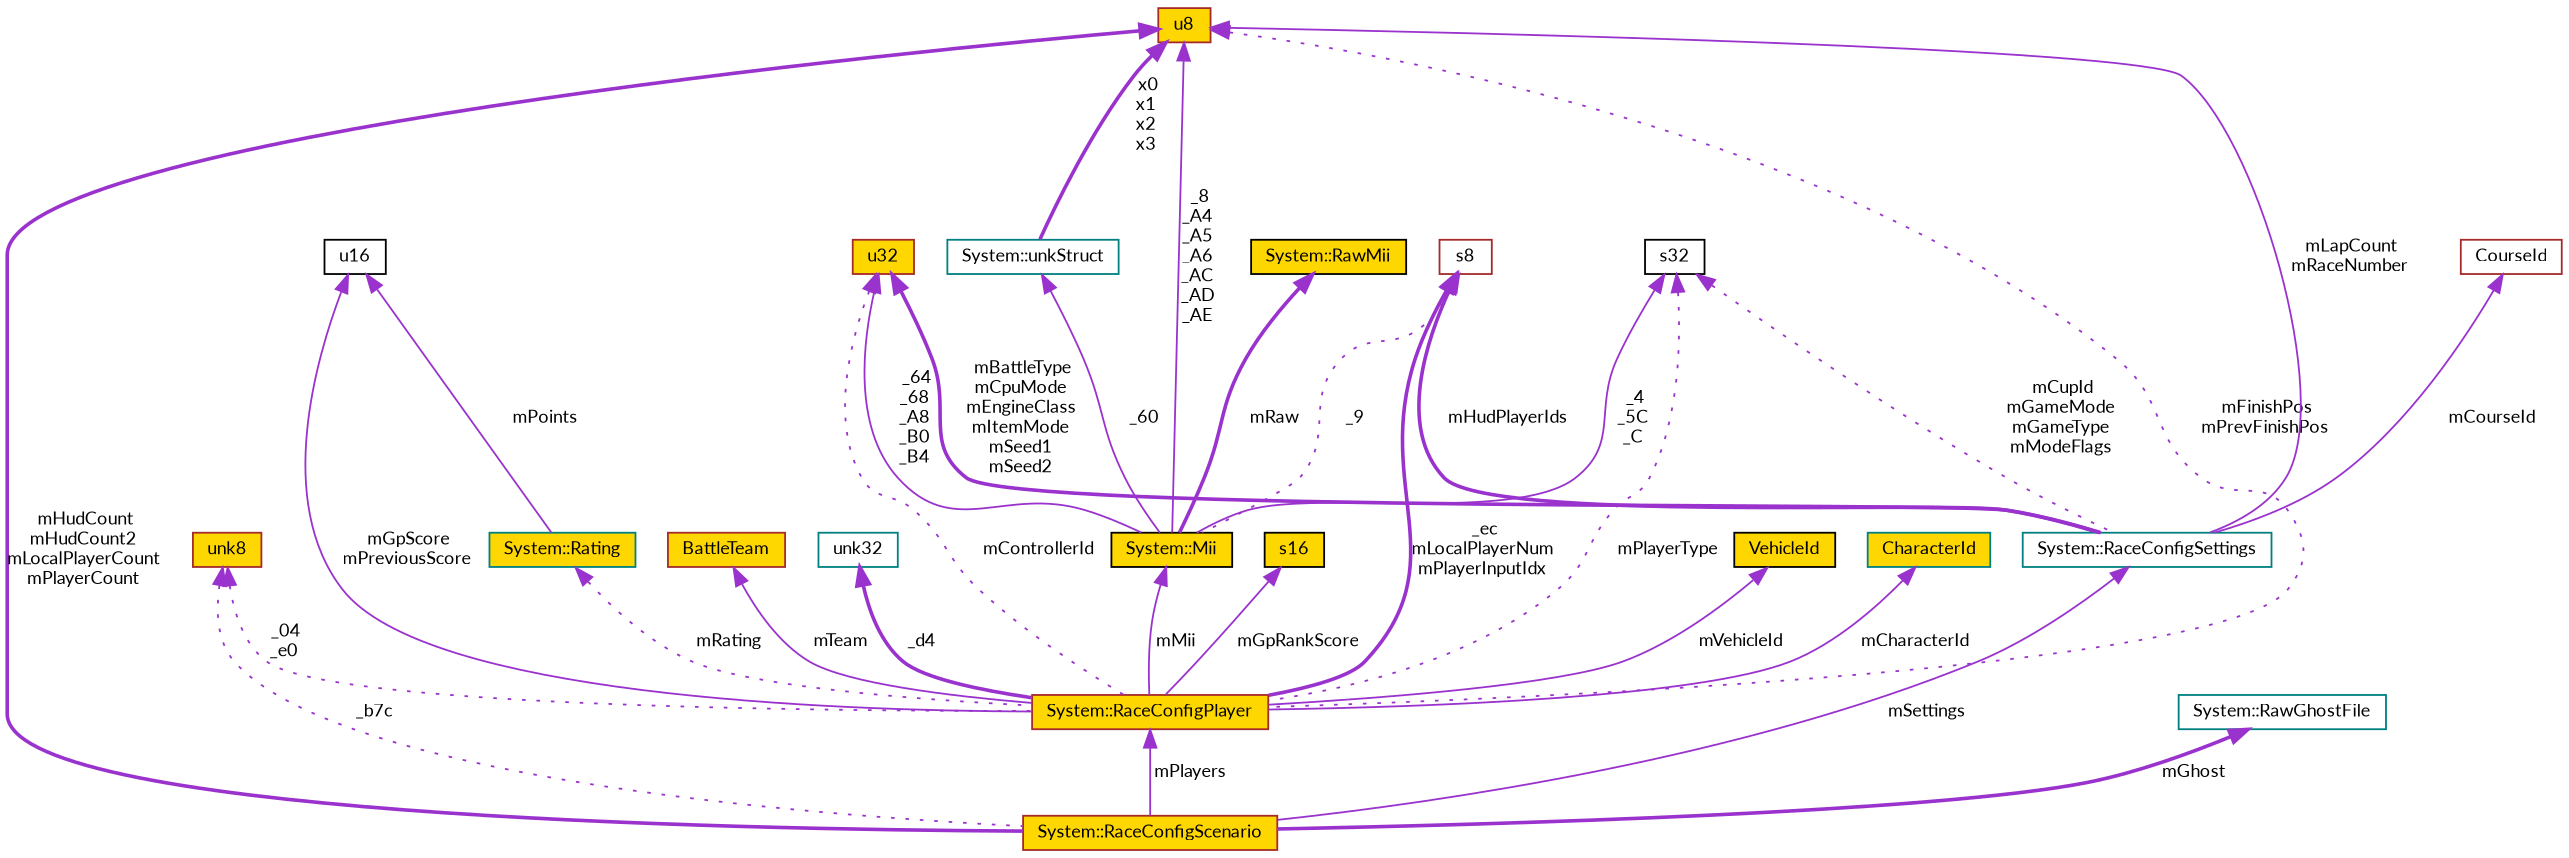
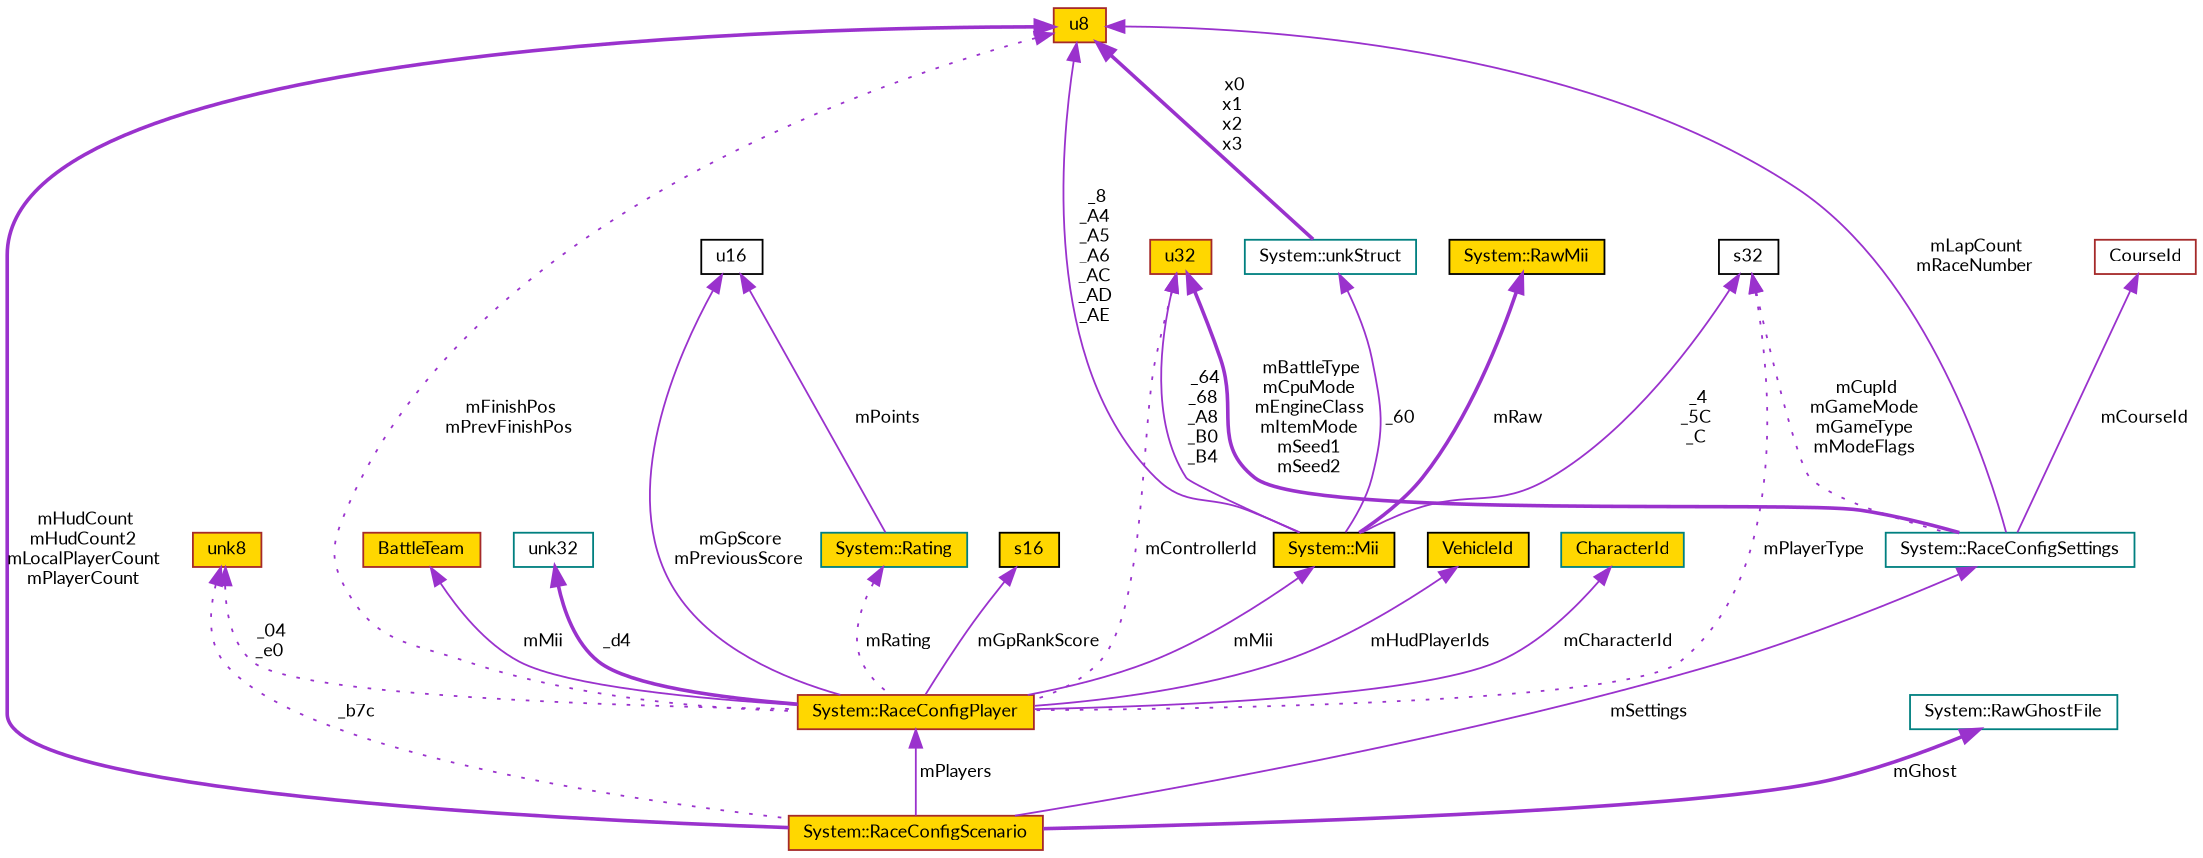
(1466, 257) -> none
(839, 642) -> (542, 642)
(1739, 642) -> (1429, 642)
